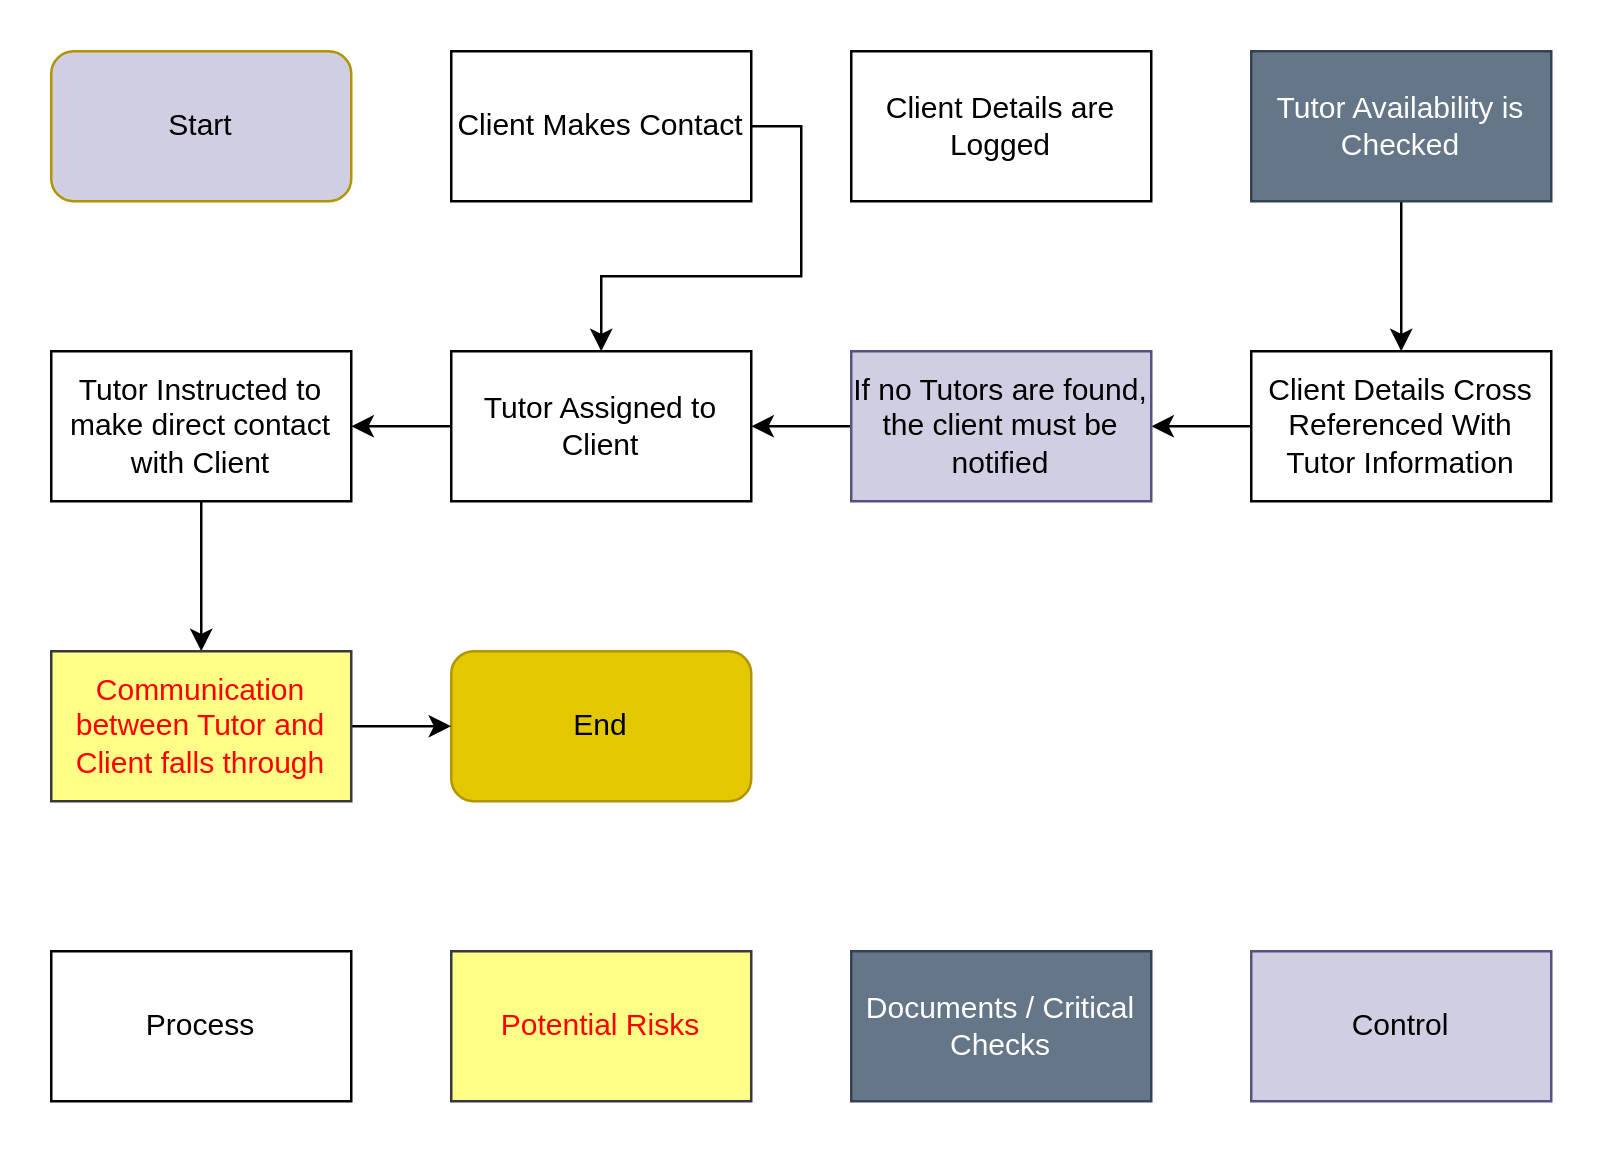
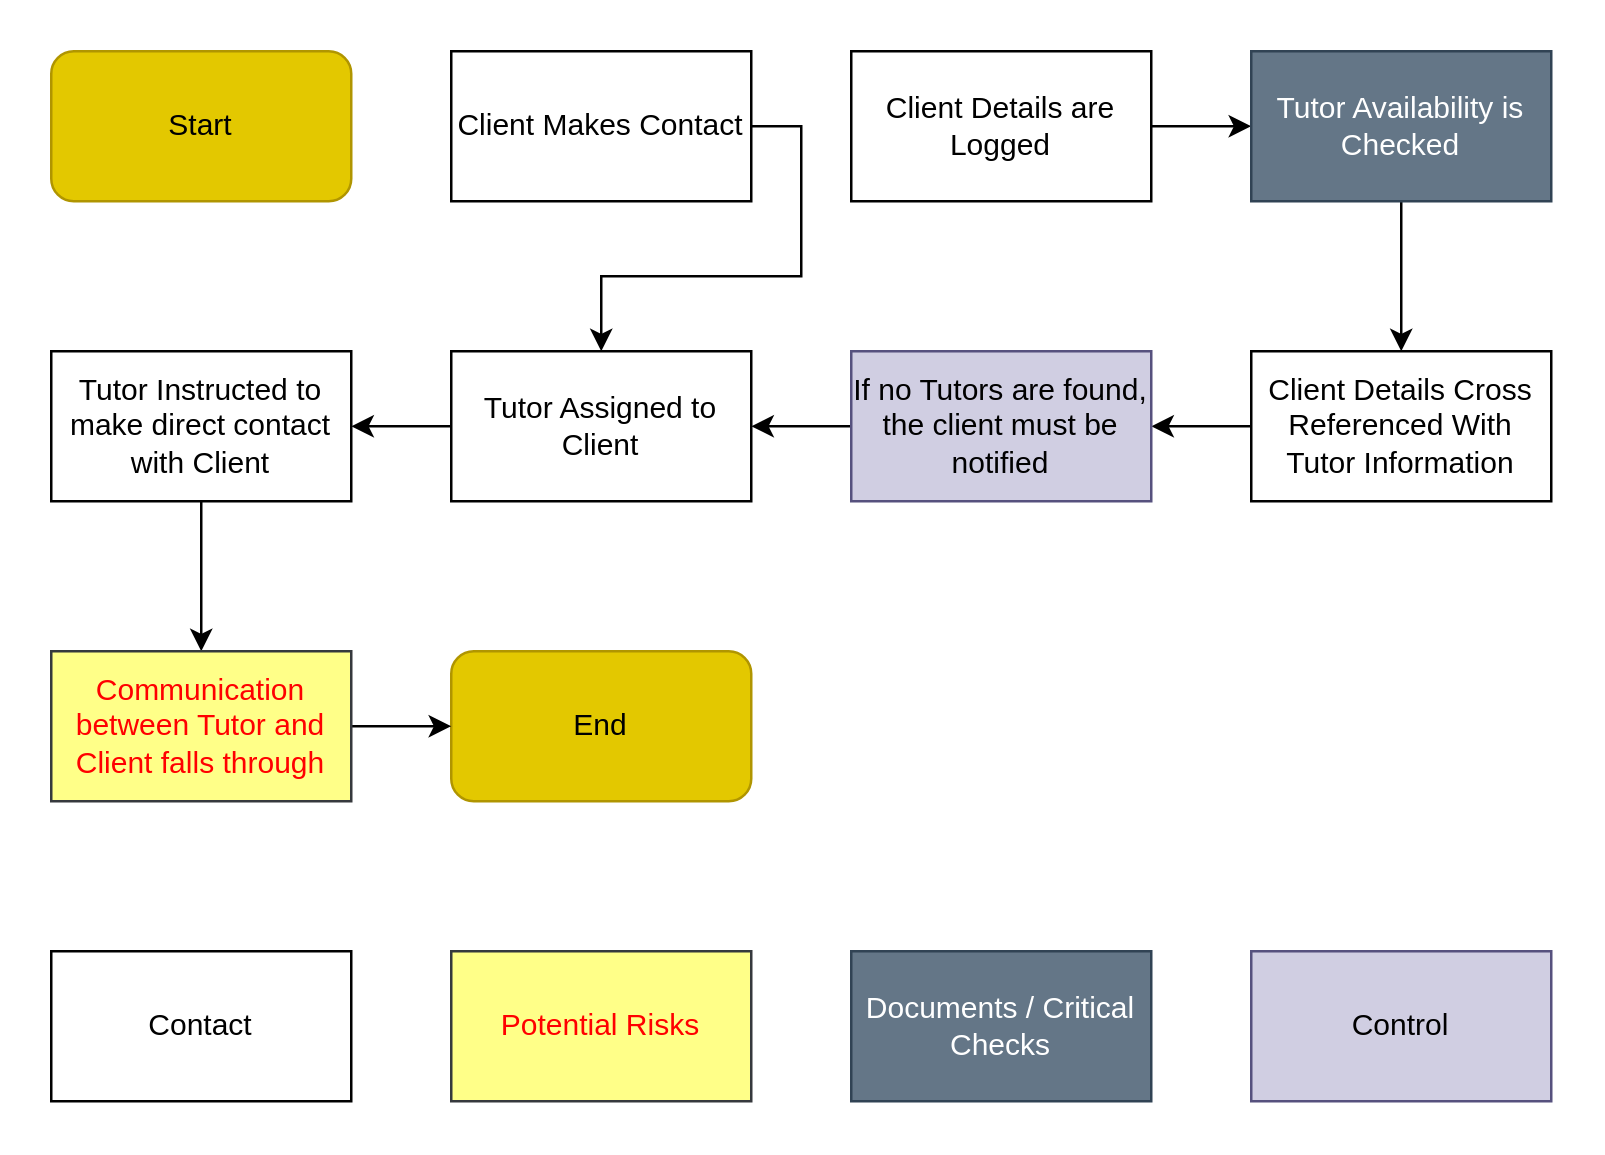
(201, 126) -> (201, 126)
none -> (1193, 126)
(201, 1026) -> (201, 1026)
